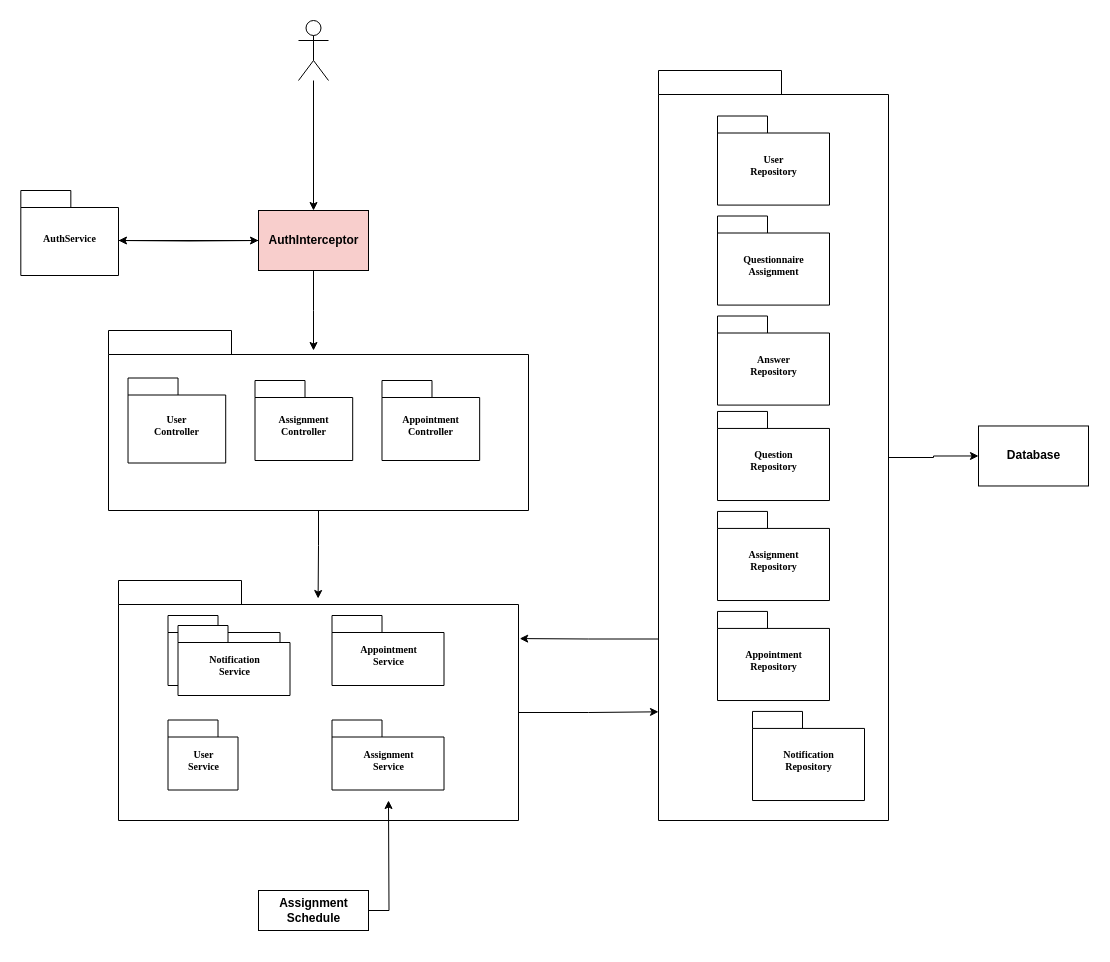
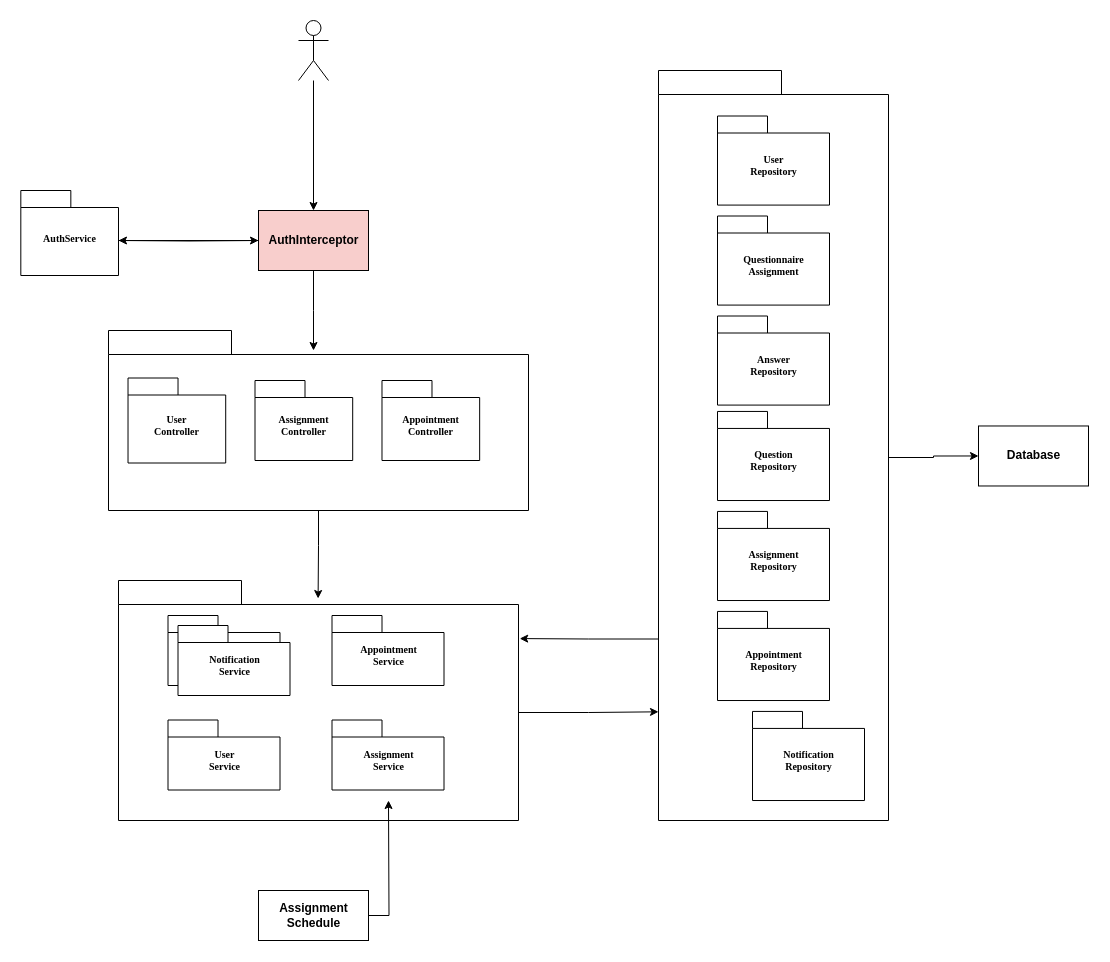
(203, 755) -> (224, 755)
(314, 911) -> (314, 916)
